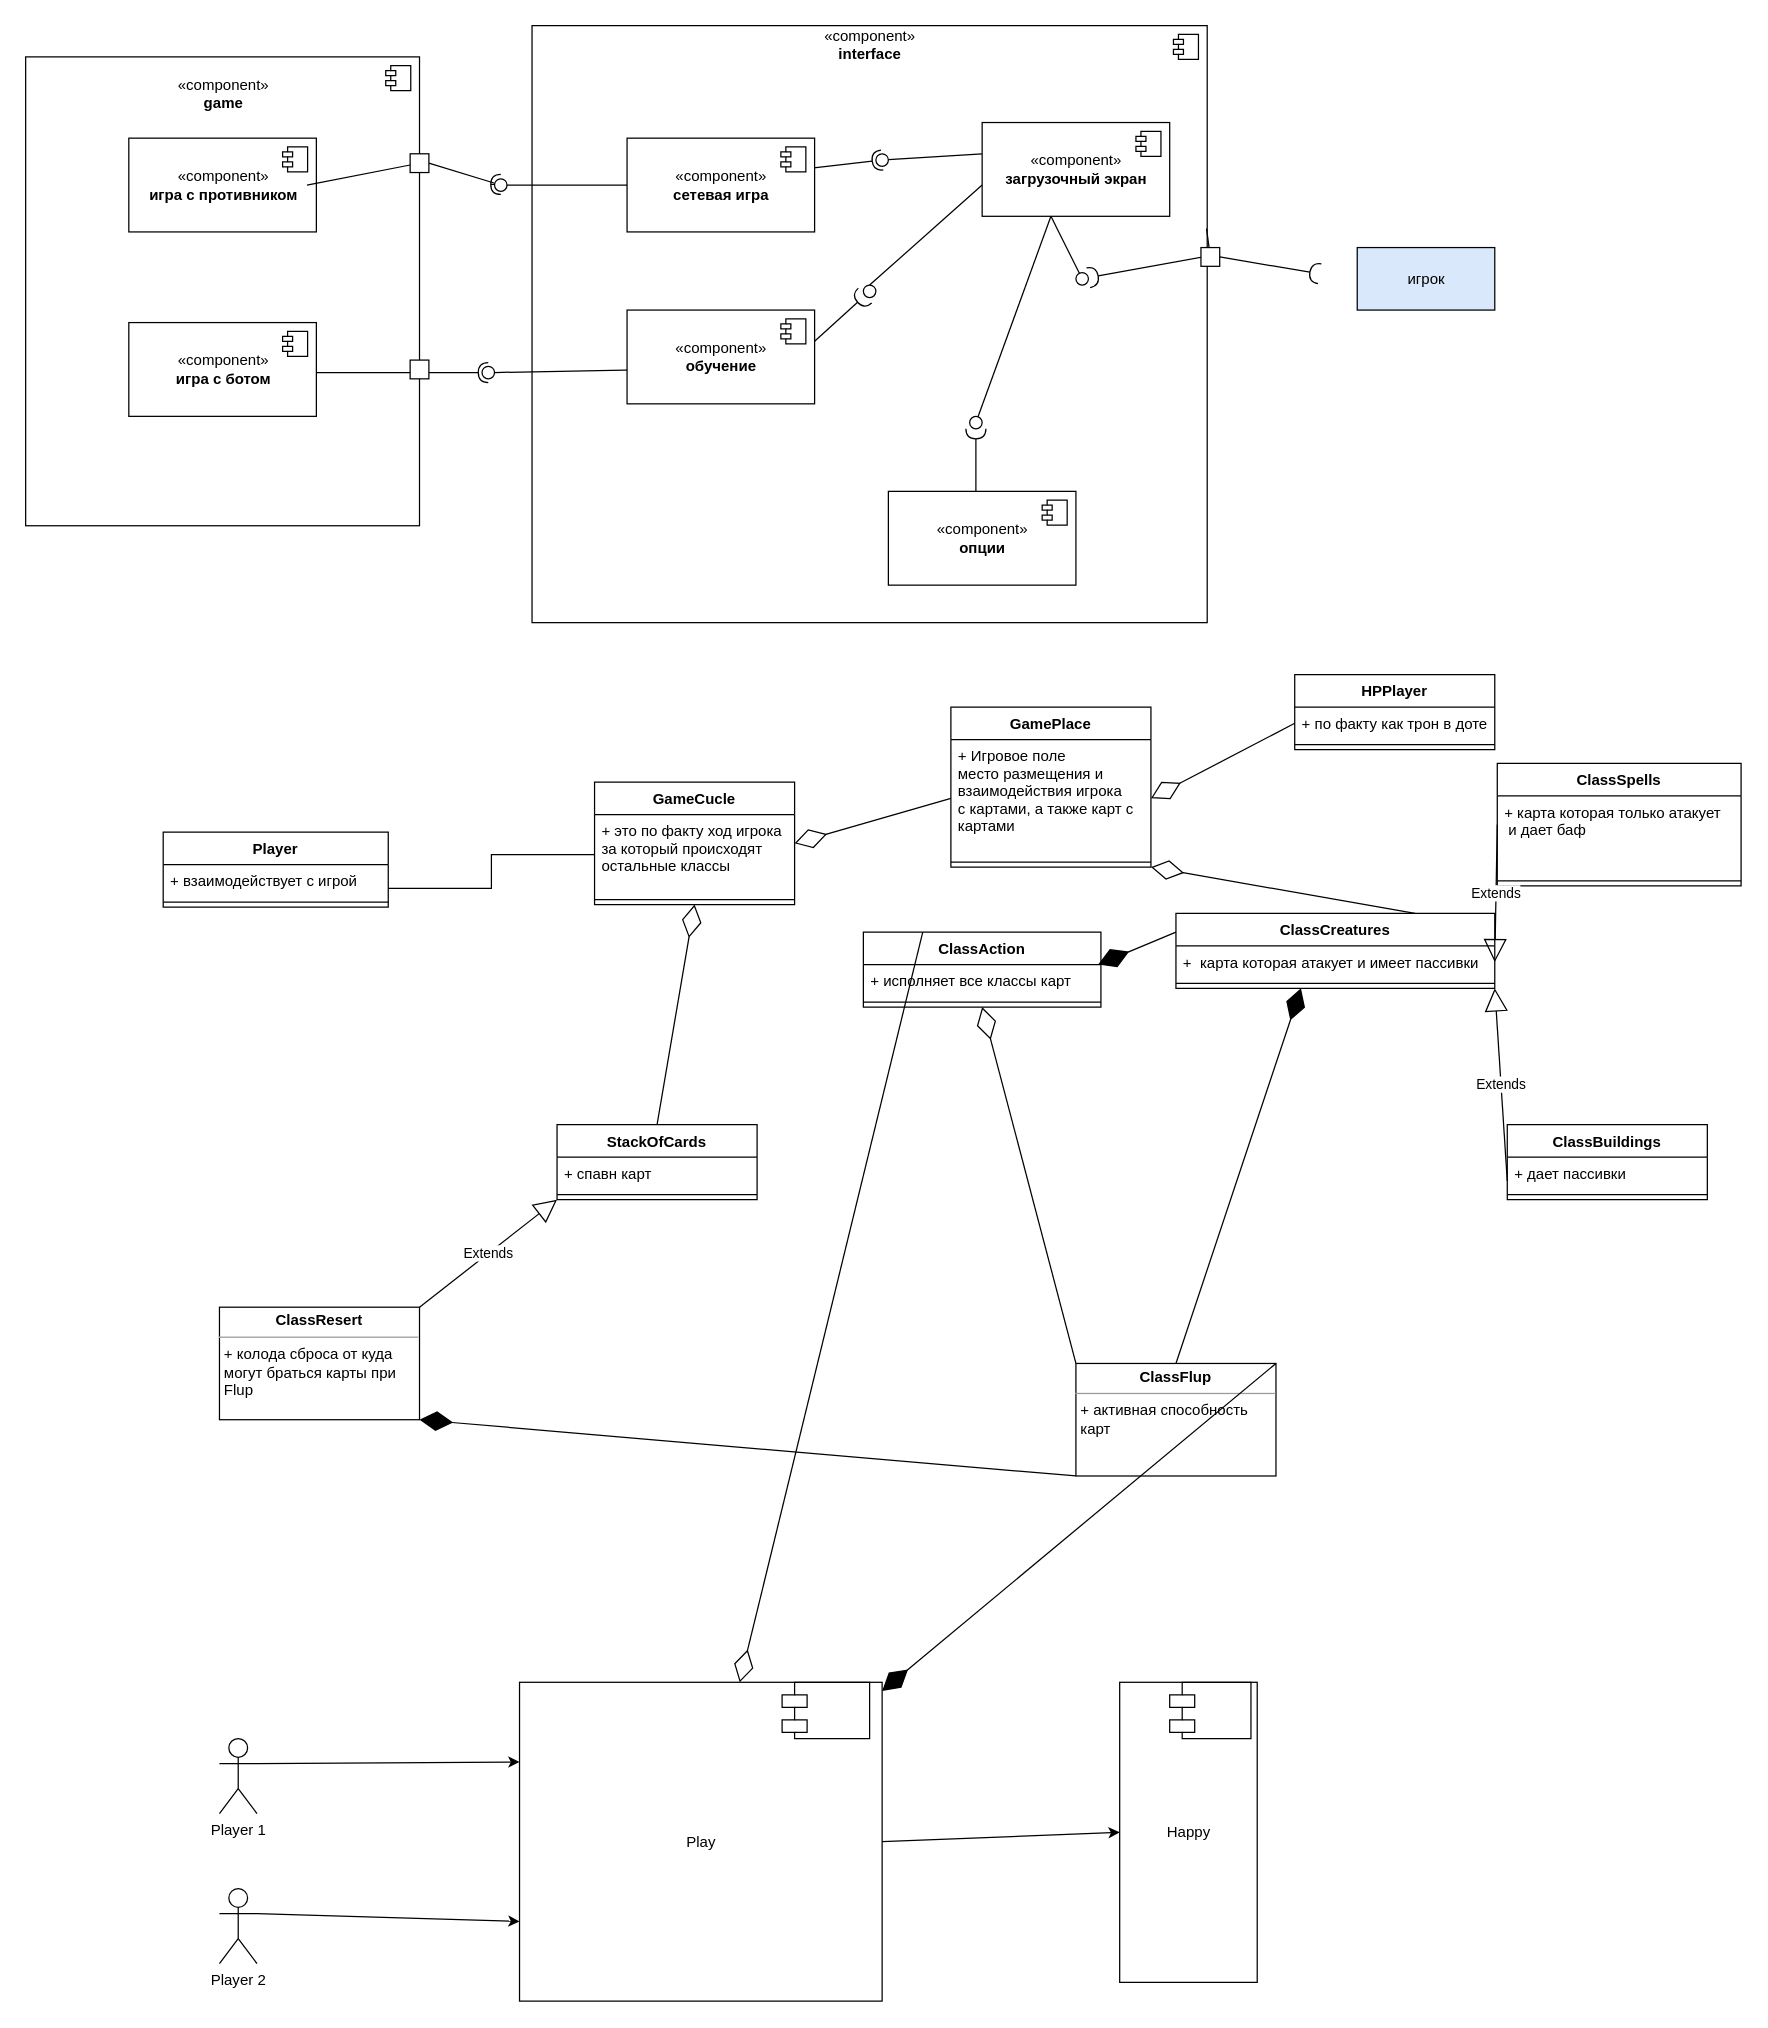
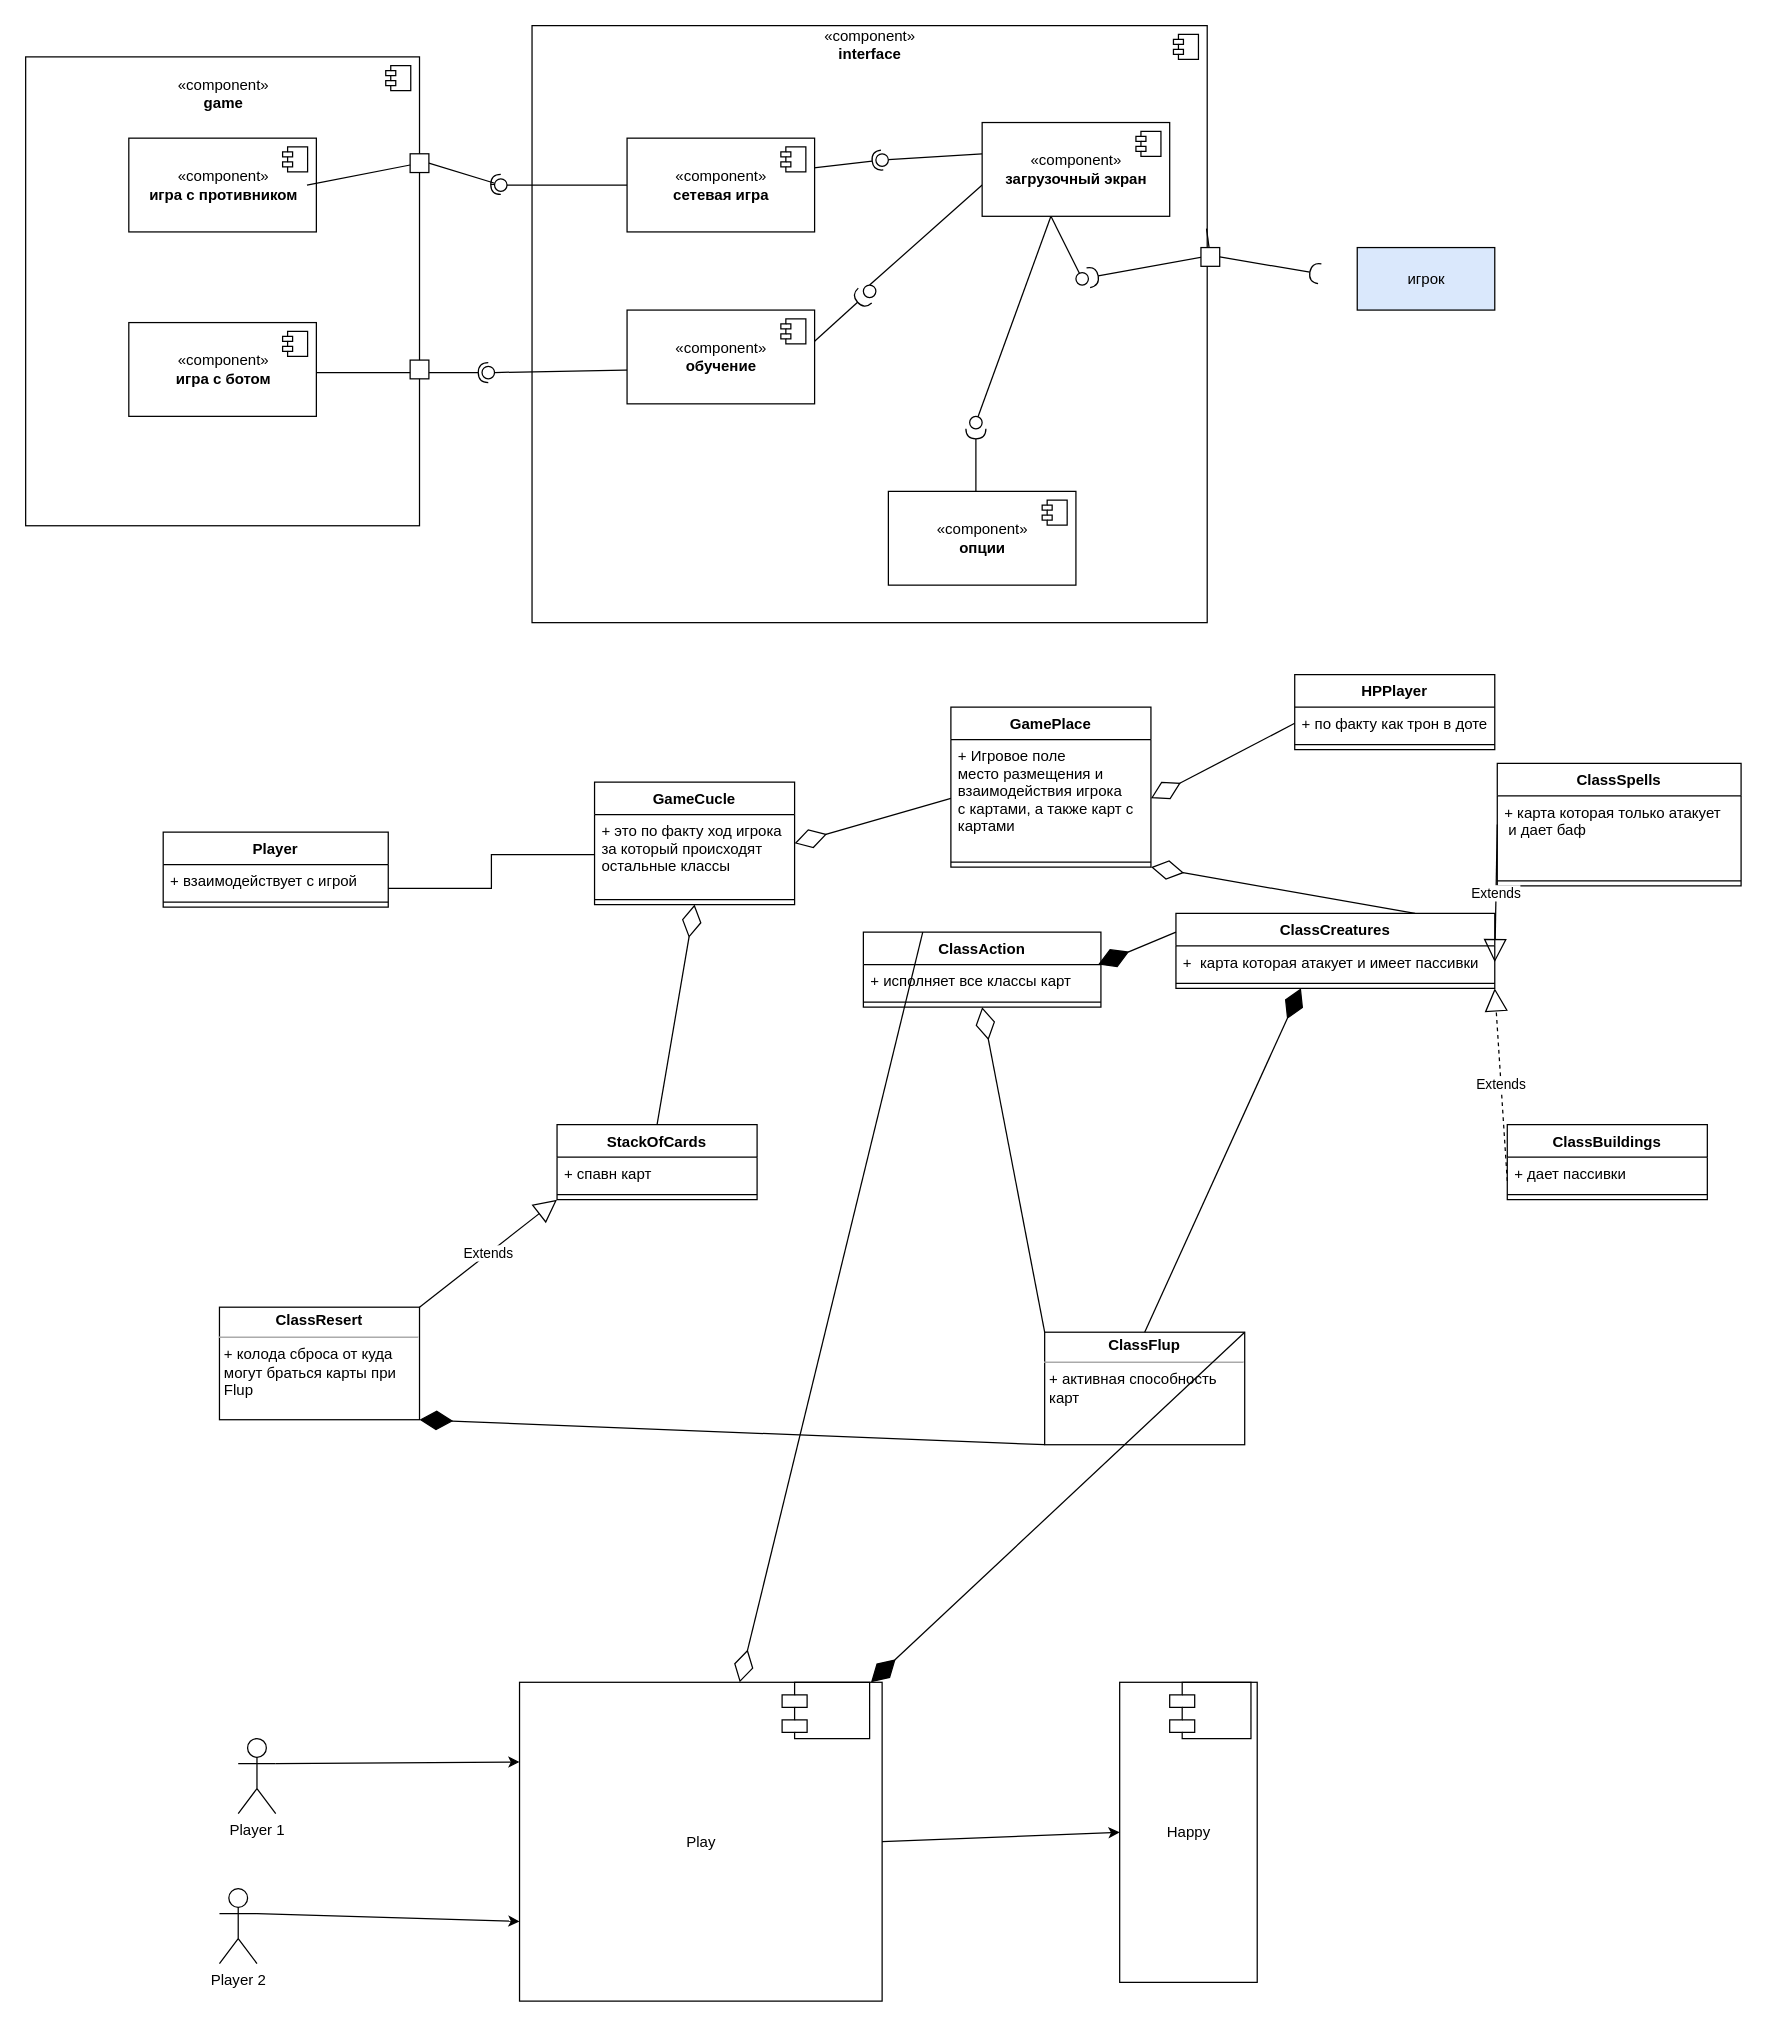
(1503, 1123) -> (1503, 1123)
(1176, 1419) -> (1144, 1388)
(238, 1776) -> (257, 1776)
